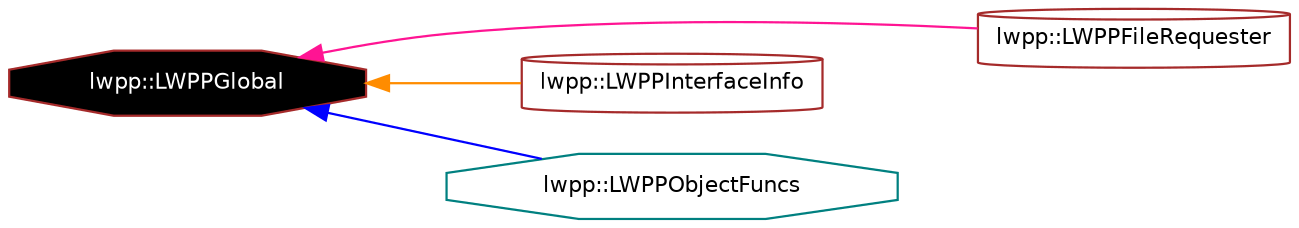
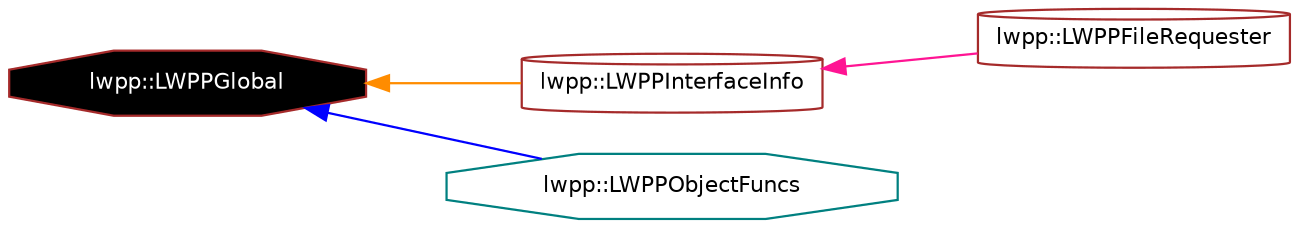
(649, 23) -> (911, 60)
